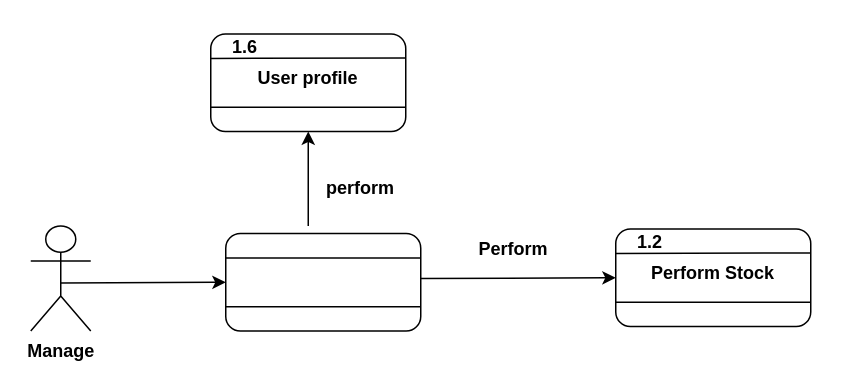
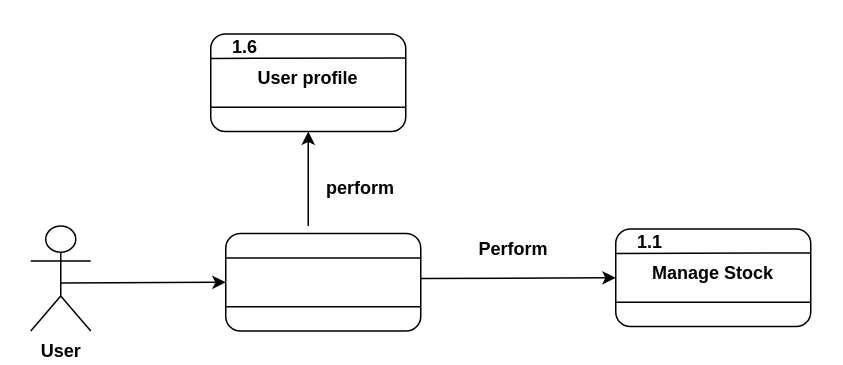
(650, 242) -> (650, 242)
(713, 274) -> (713, 274)
(62, 352) -> (62, 352)
